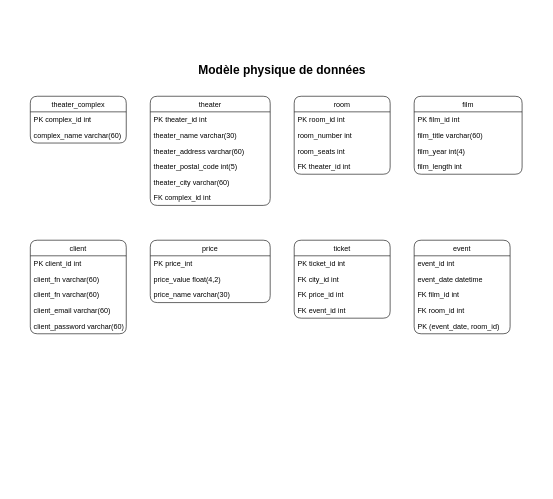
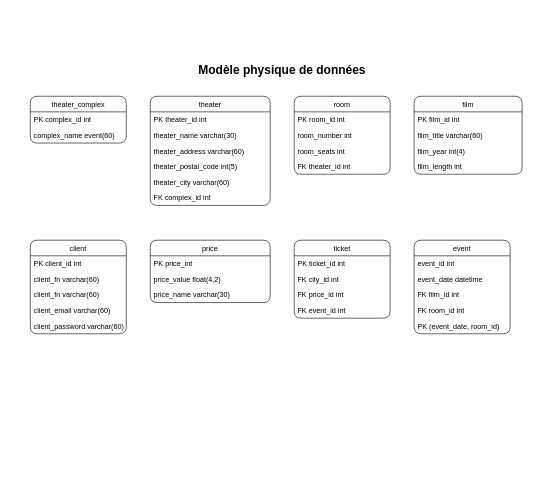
(80, 136) -> (76, 136)
